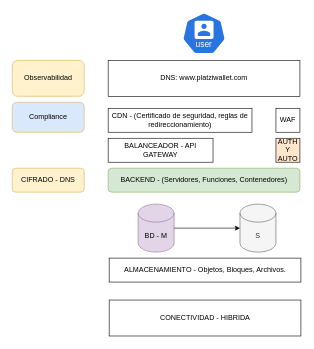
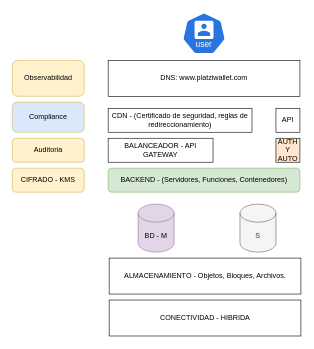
(288, 120) -> (288, 120)
none -> (48, 150)
(48, 180) -> (48, 180)
(234, 228) -> none
(205, 270) -> (205, 276)
